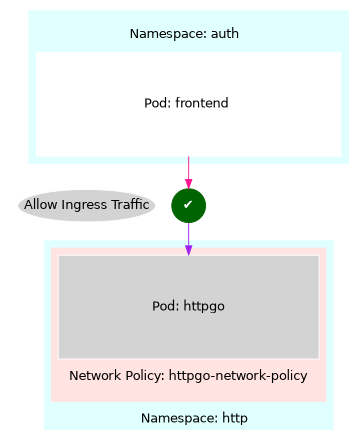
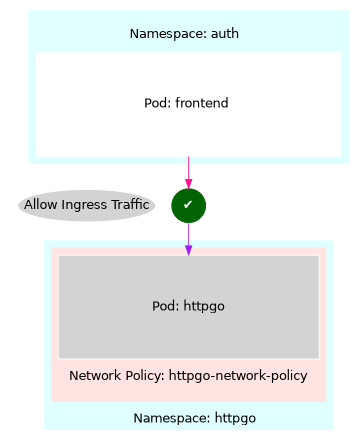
(189, 419) -> (189, 419)
